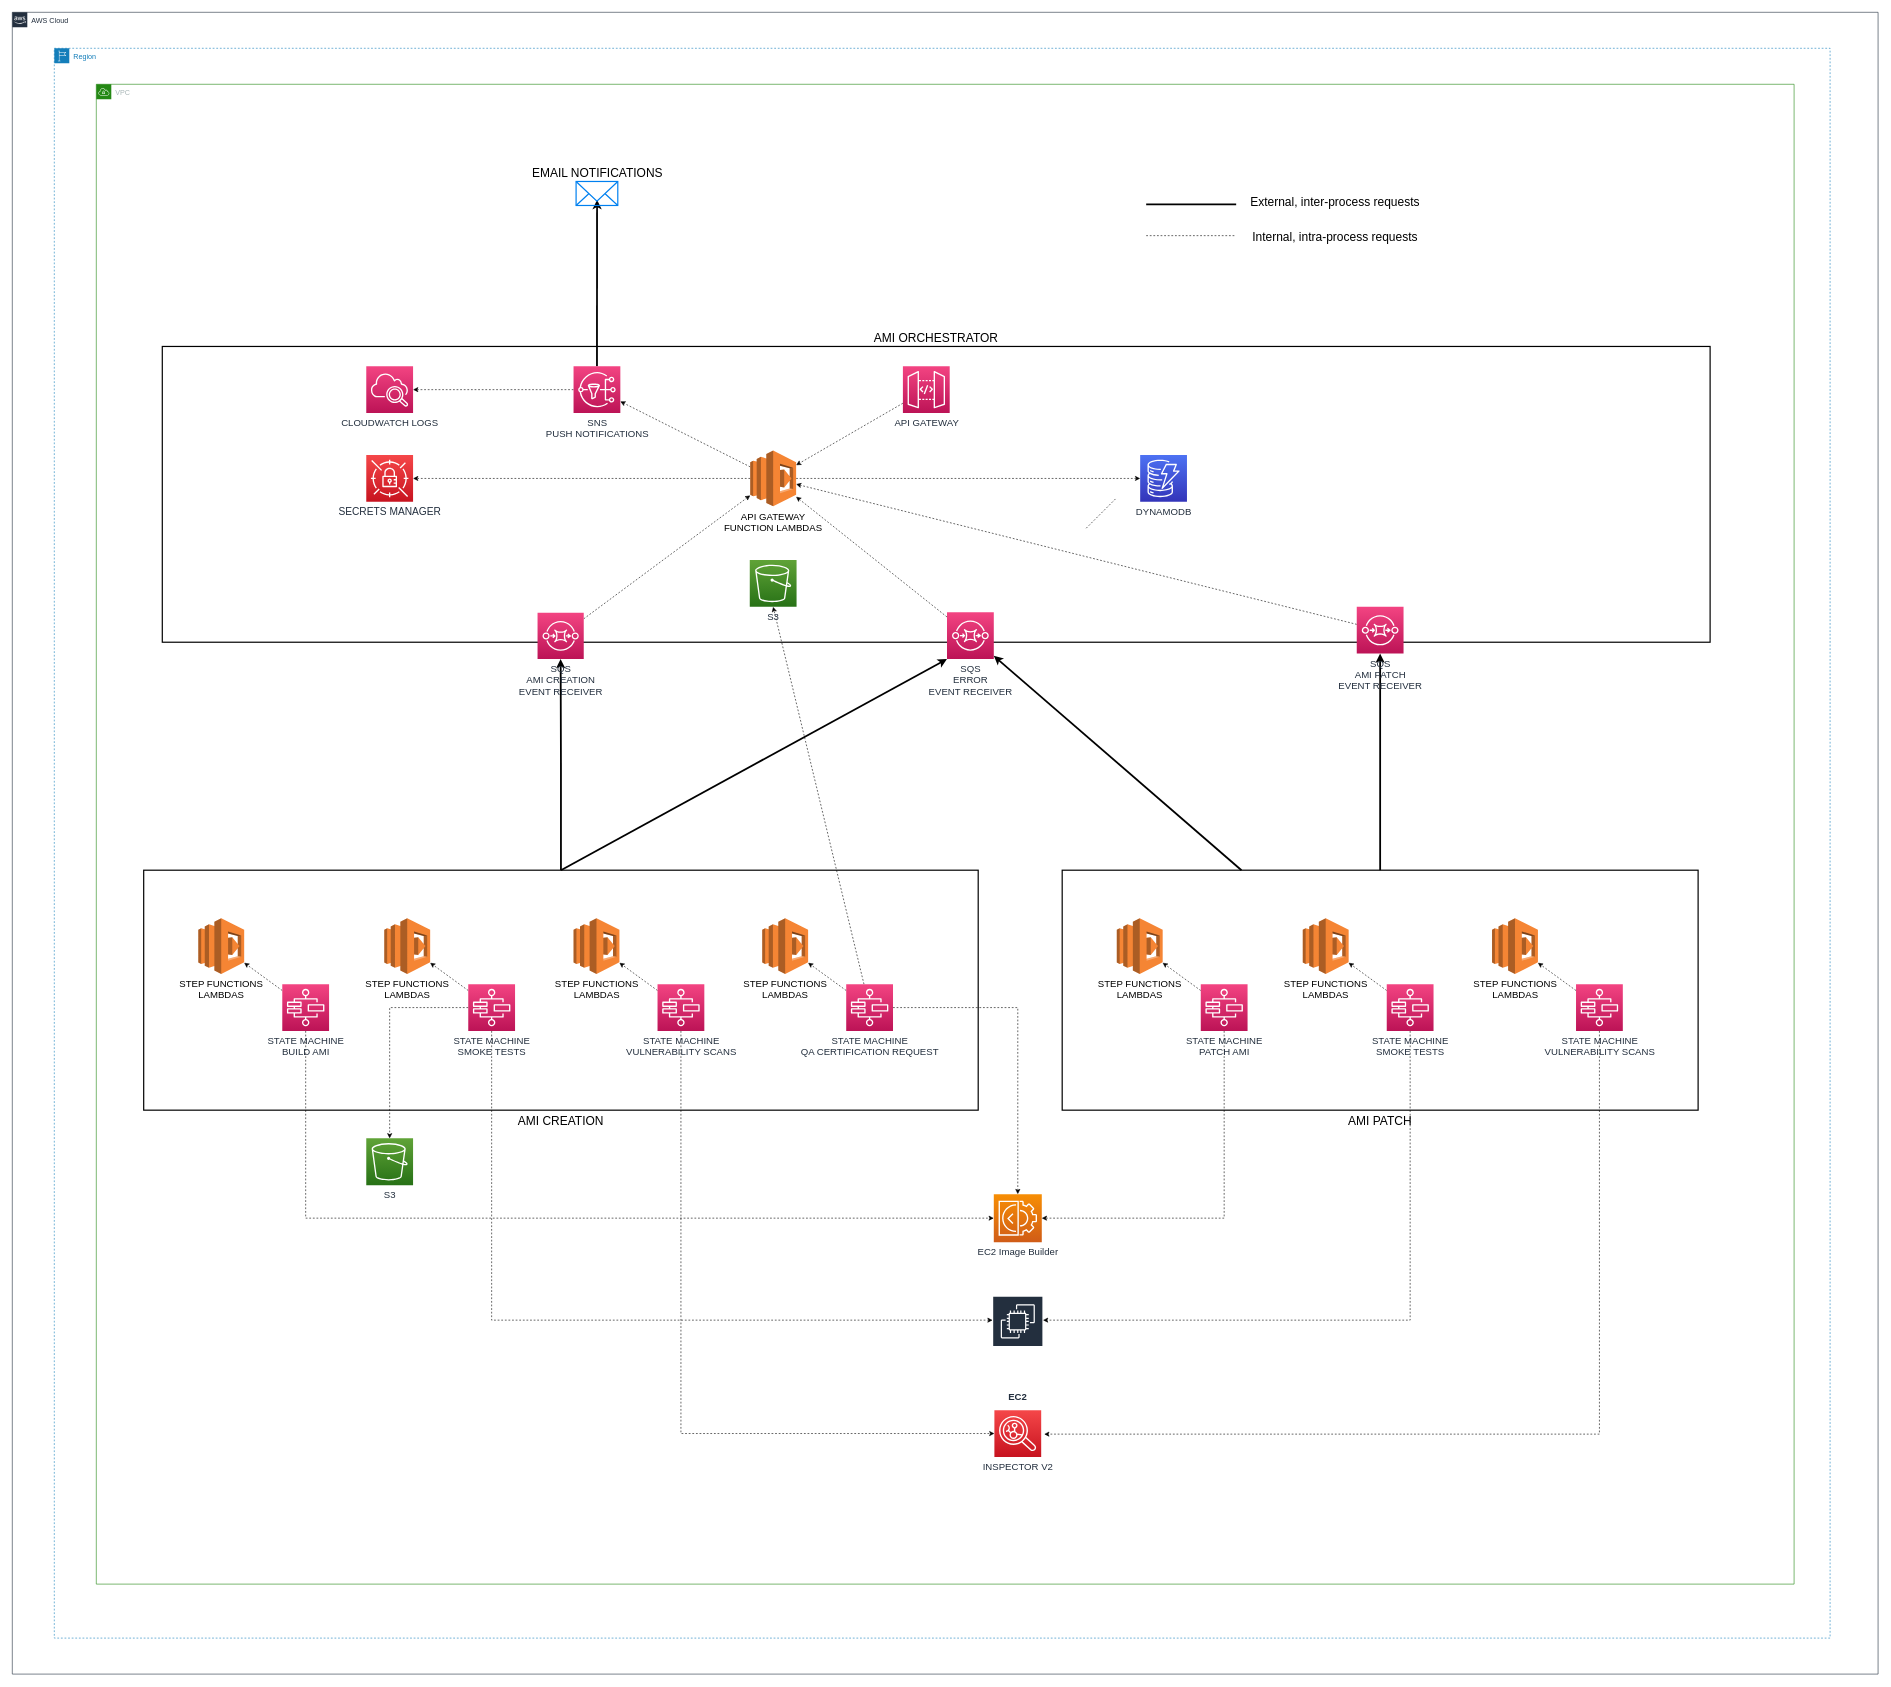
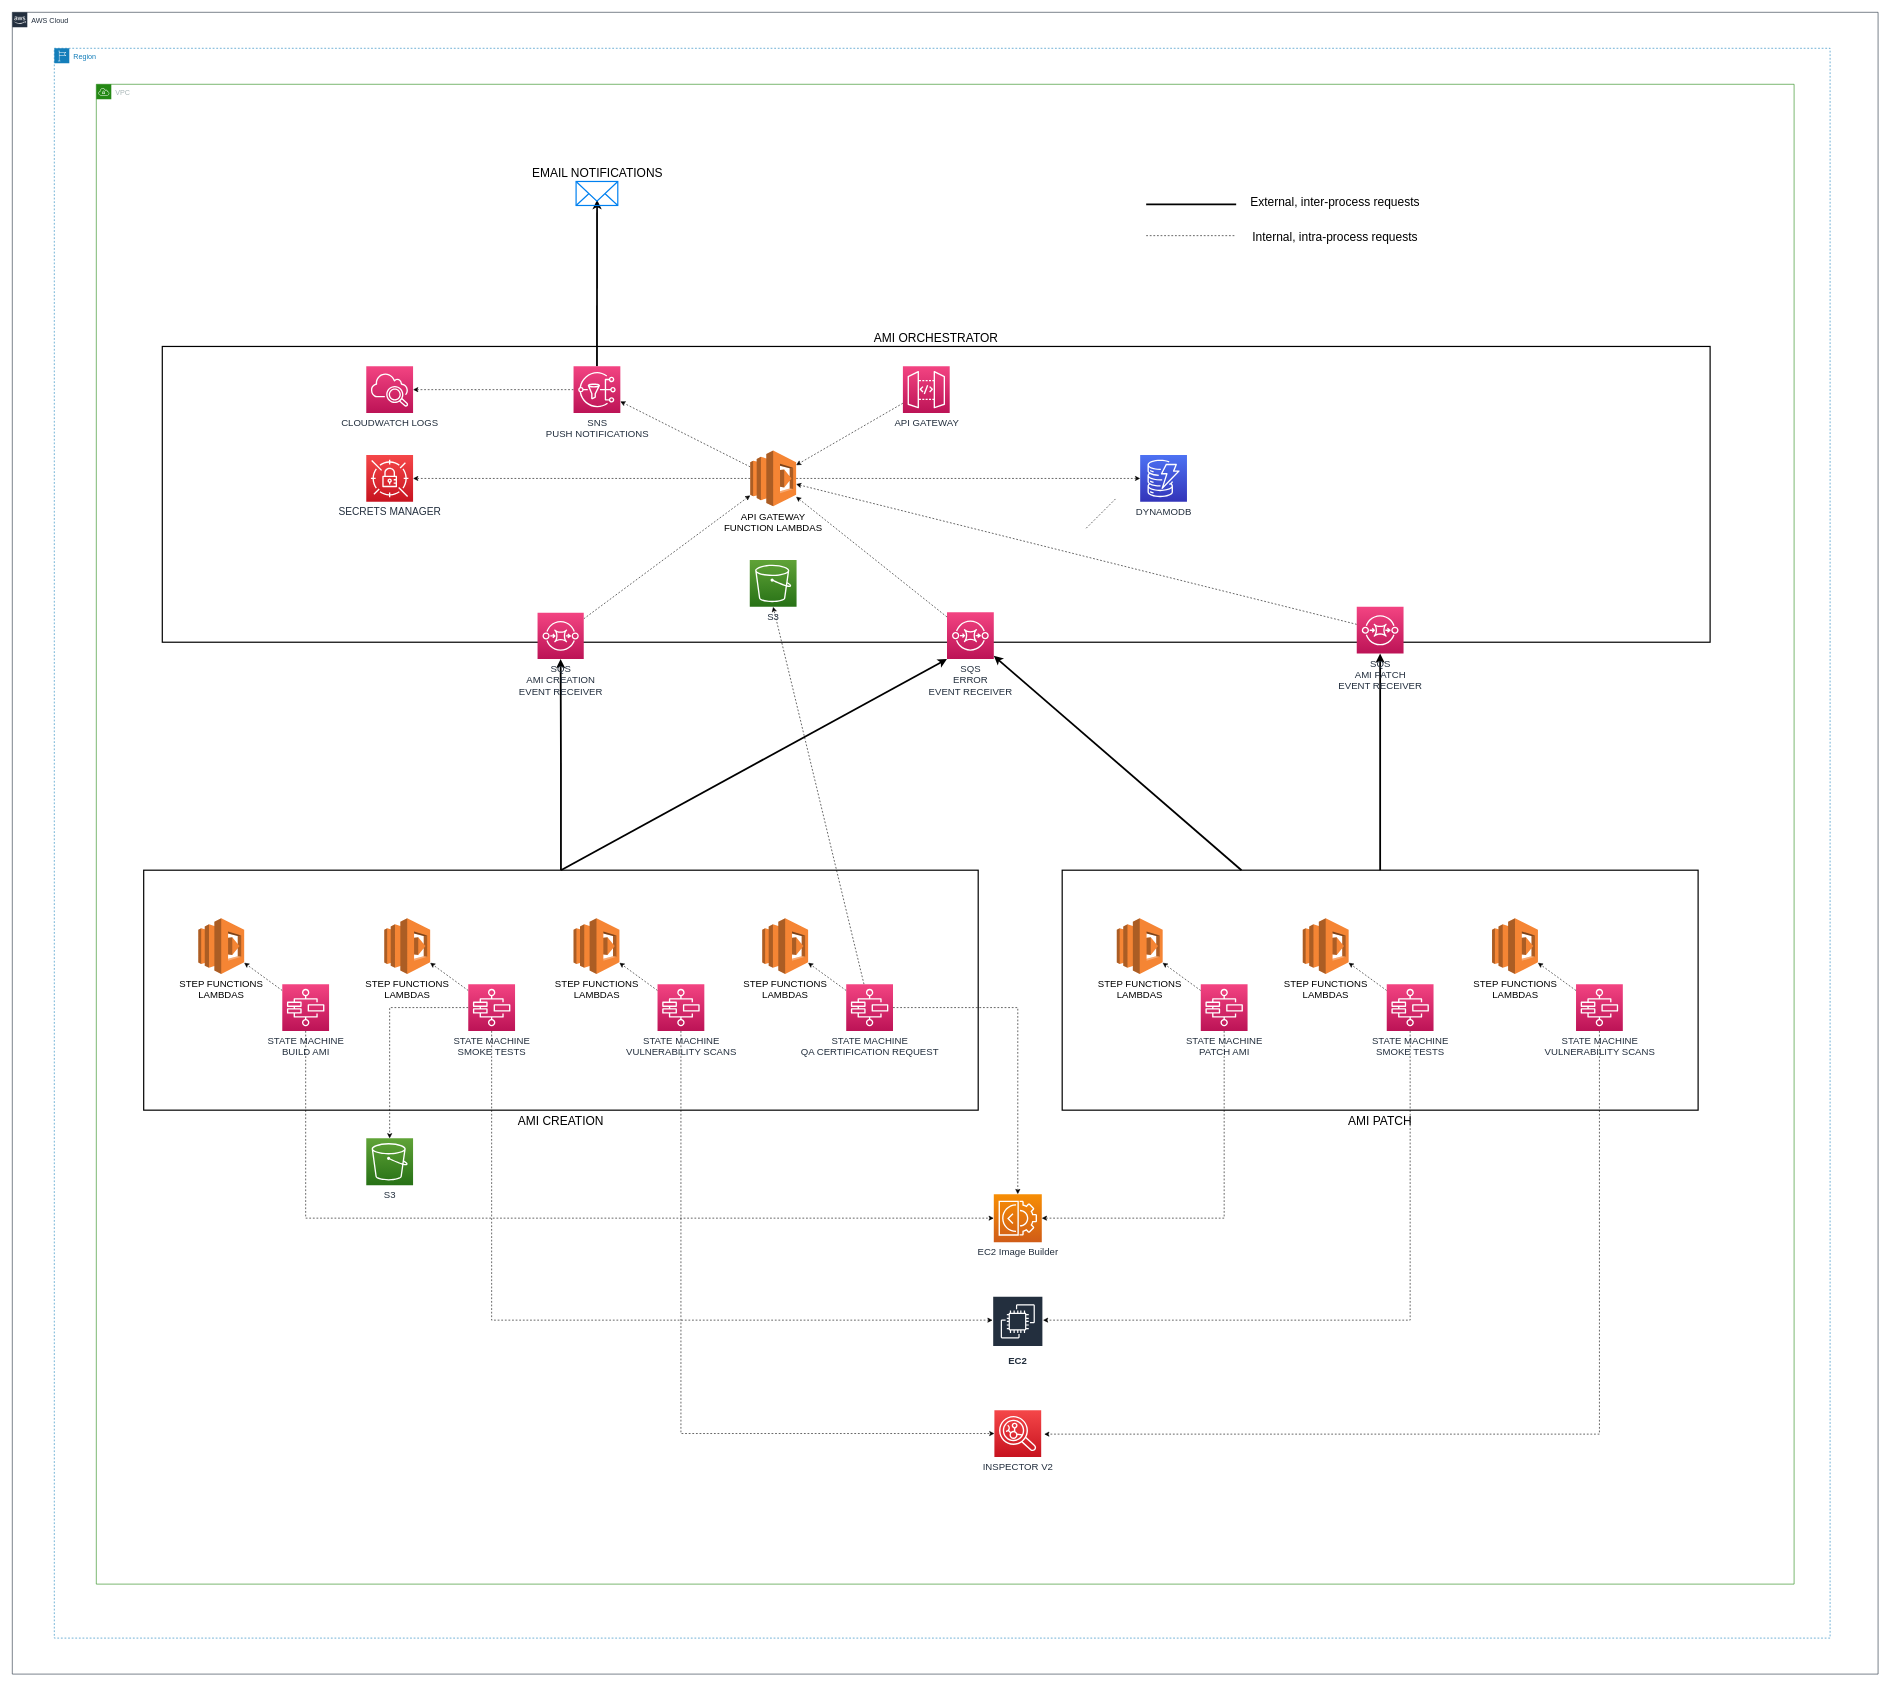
(1018, 1350) -> (1018, 1332)
